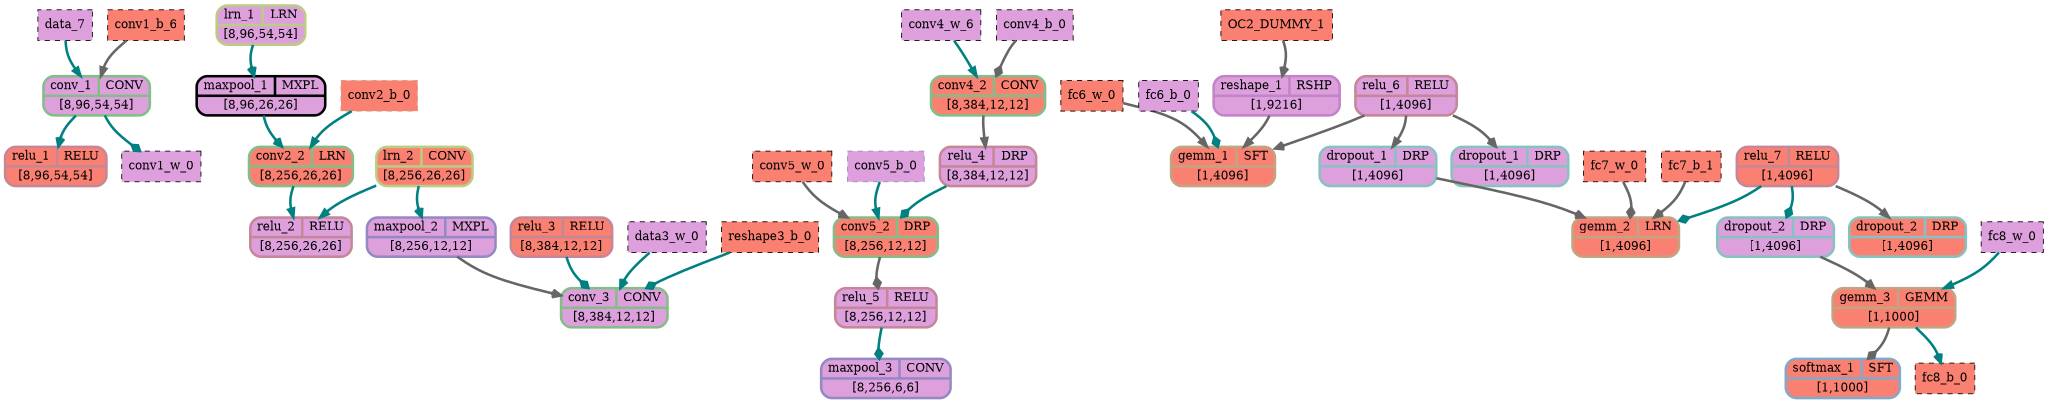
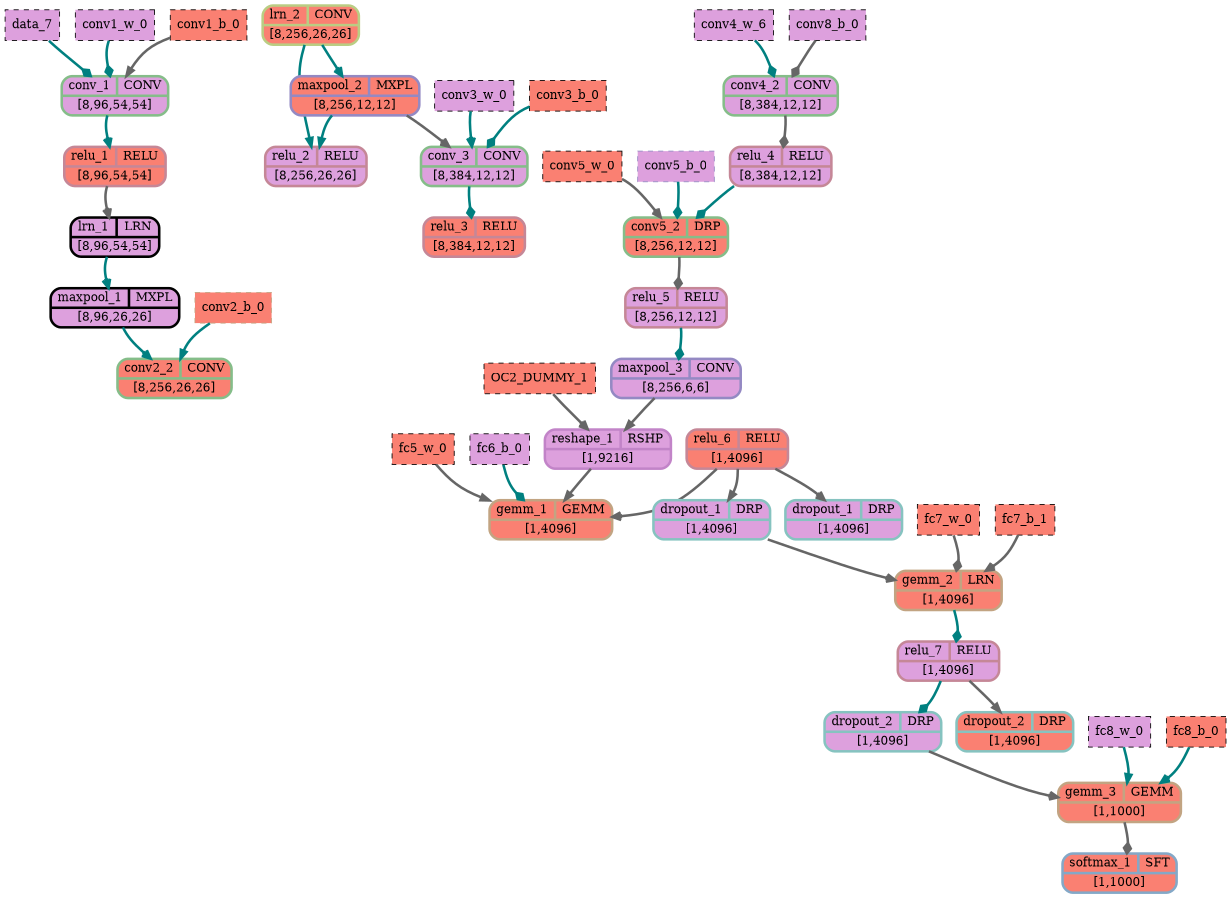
(146, 25) -> (209, 25)
(261, 25) -> (115, 237)
(1035, 25) -> (828, 25)
(963, 54) -> (764, 52)
(68, 56) -> (66, 55)
(988, 96) -> (781, 96)
(1092, 96) -> (423, 449)
(1406, 96) -> (737, 449)
(983, 127) -> (785, 126)
(116, 132) -> (107, 53)
(332, 156) -> (206, 368)
(1015, 156) -> (807, 156)
(1256, 156) -> (584, 510)
(1787, 166) -> (948, 661)
(876, 195) -> (678, 194)
(291, 197) -> (325, 126)
none -> (105, 198)
(1726, 205) -> (957, 620)
(431, 237) -> (355, 96)
(667, 237) -> (474, 96)
(770, 237) -> (568, 96)
(572, 270) -> (469, 197)
(1928, 340) -> (1180, 764)
none -> (643, 410)
